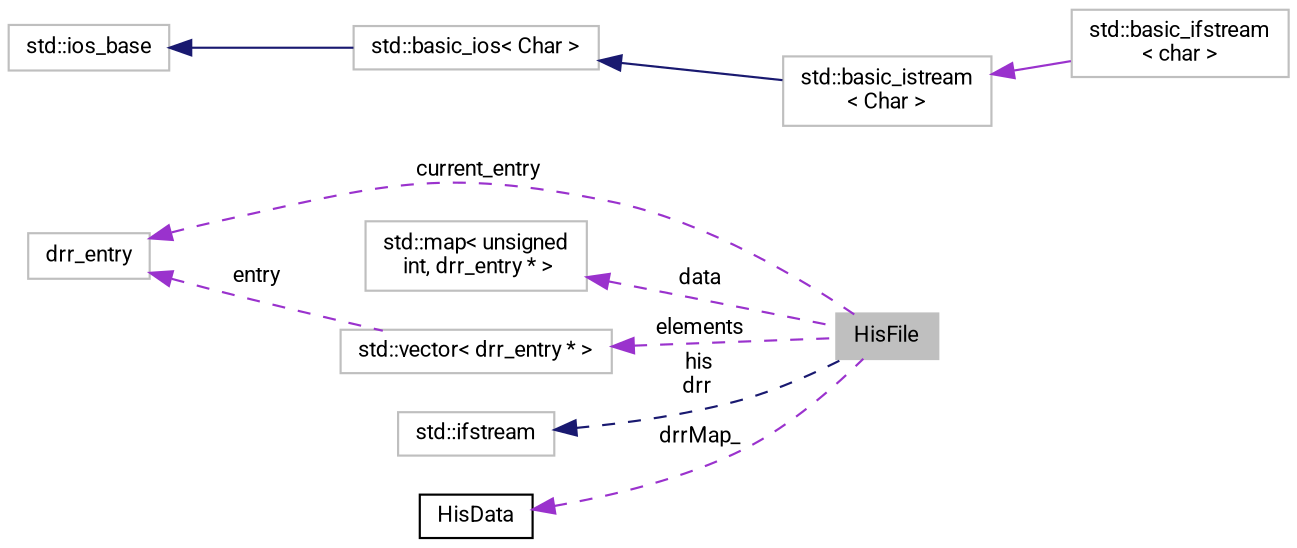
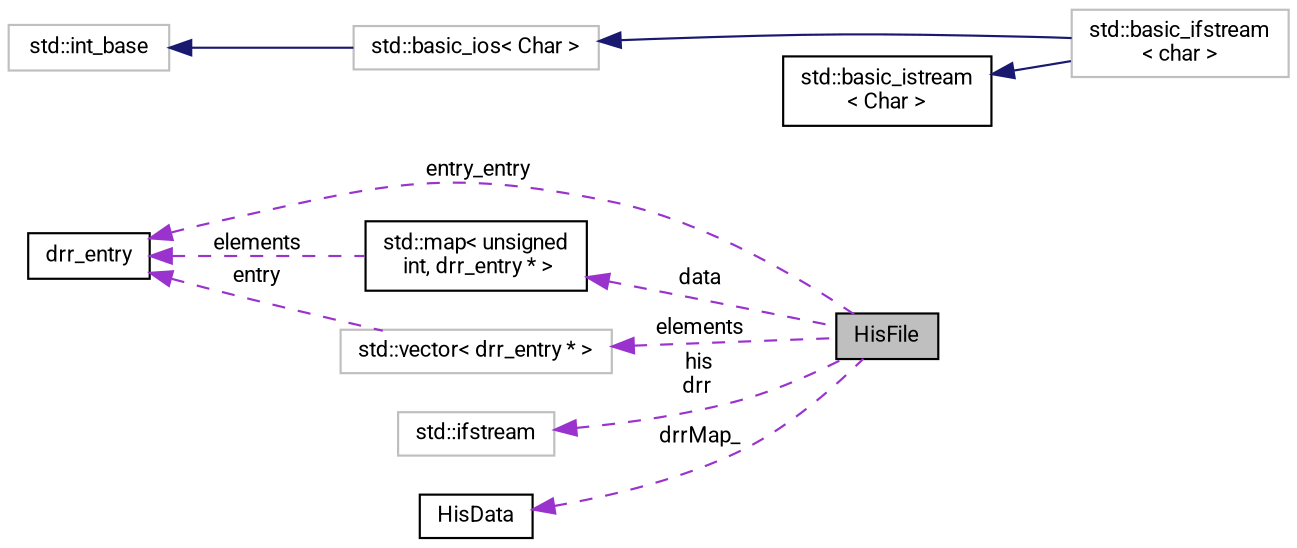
(89, 48) -> (89, 48)
(1042, 66) -> (1042, 66)
(702, 72) -> (846, 34)
(887, 91) -> (887, 91)
(476, 170) -> (476, 170)
(89, 256) -> (89, 256)
none -> (268, 256)
(476, 256) -> (476, 256)
(887, 336) -> (887, 336)
(714, 407) -> (714, 407)
